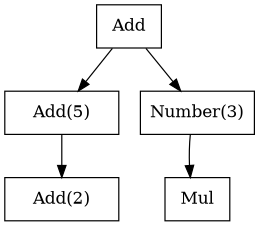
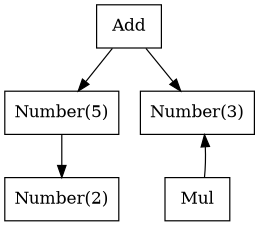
(62, 113) -> (62, 113)
(189, 150) -> (205, 162)
(62, 199) -> (62, 199)
